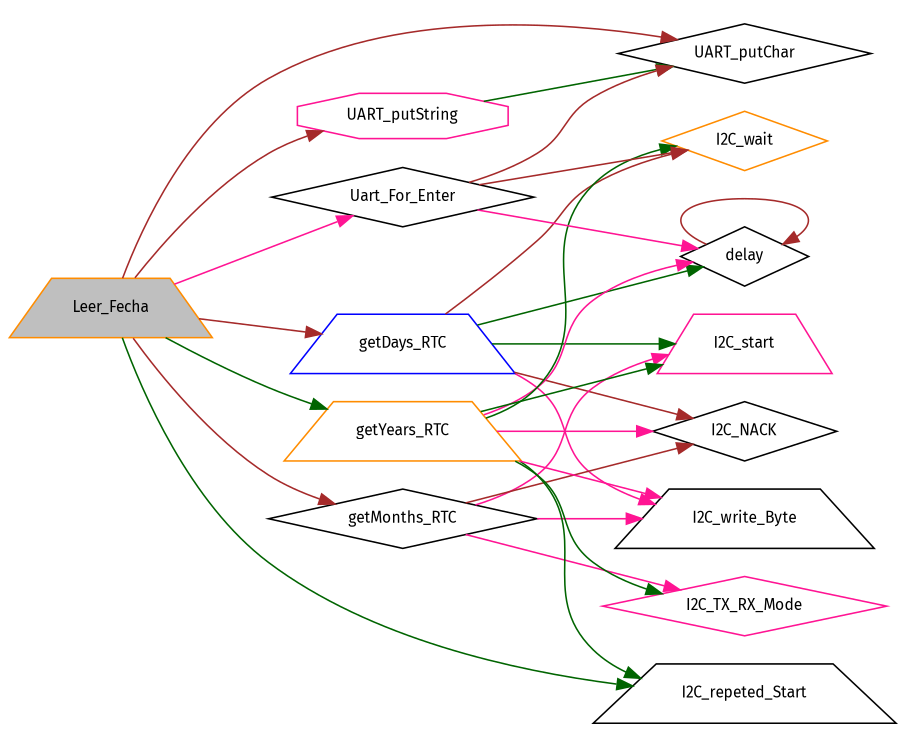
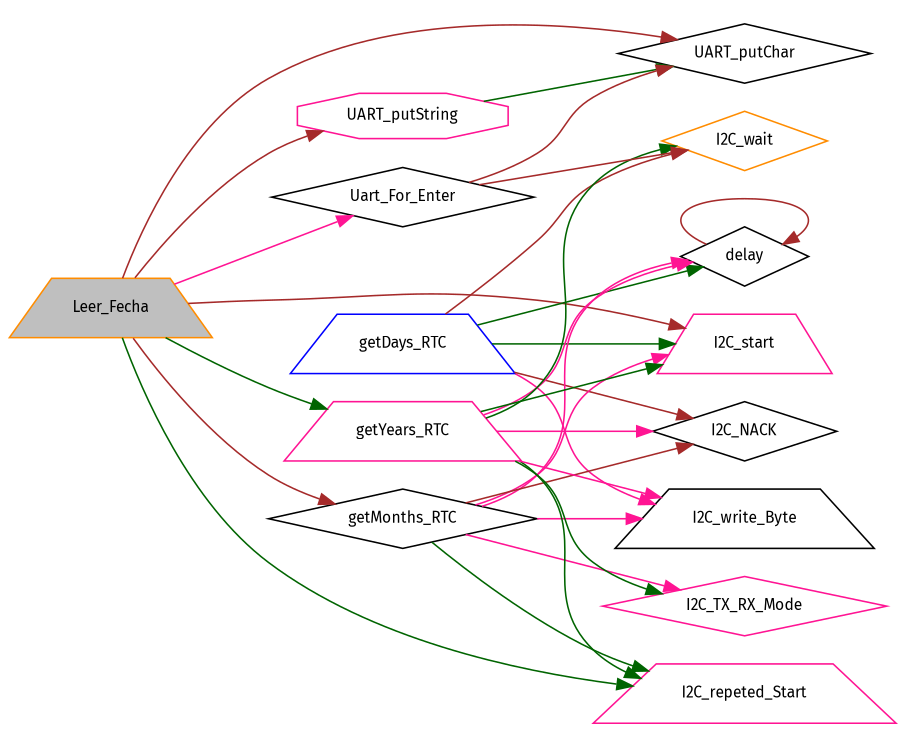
(580, 228) -> (565, 375)
(253, 325) -> (430, 294)
(403, 431) -> (403, 431)
none -> (528, 613)
(745, 694) -> (745, 694)
